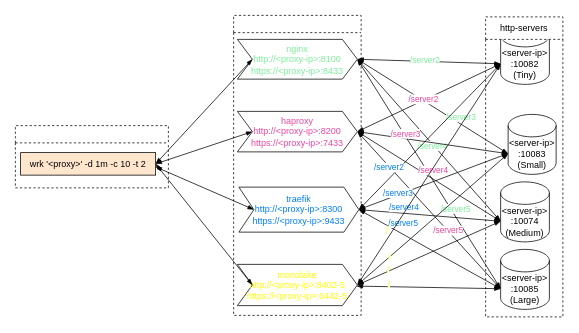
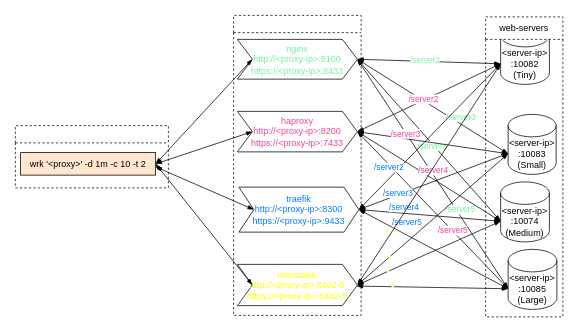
(297, 24) -> (297, 24)
(524, 28) -> (524, 28)
(525, 279) -> (533, 279)
